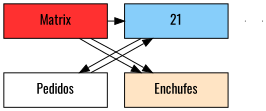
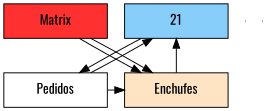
(111, 21) -> (176, 60)
none -> (111, 90)
